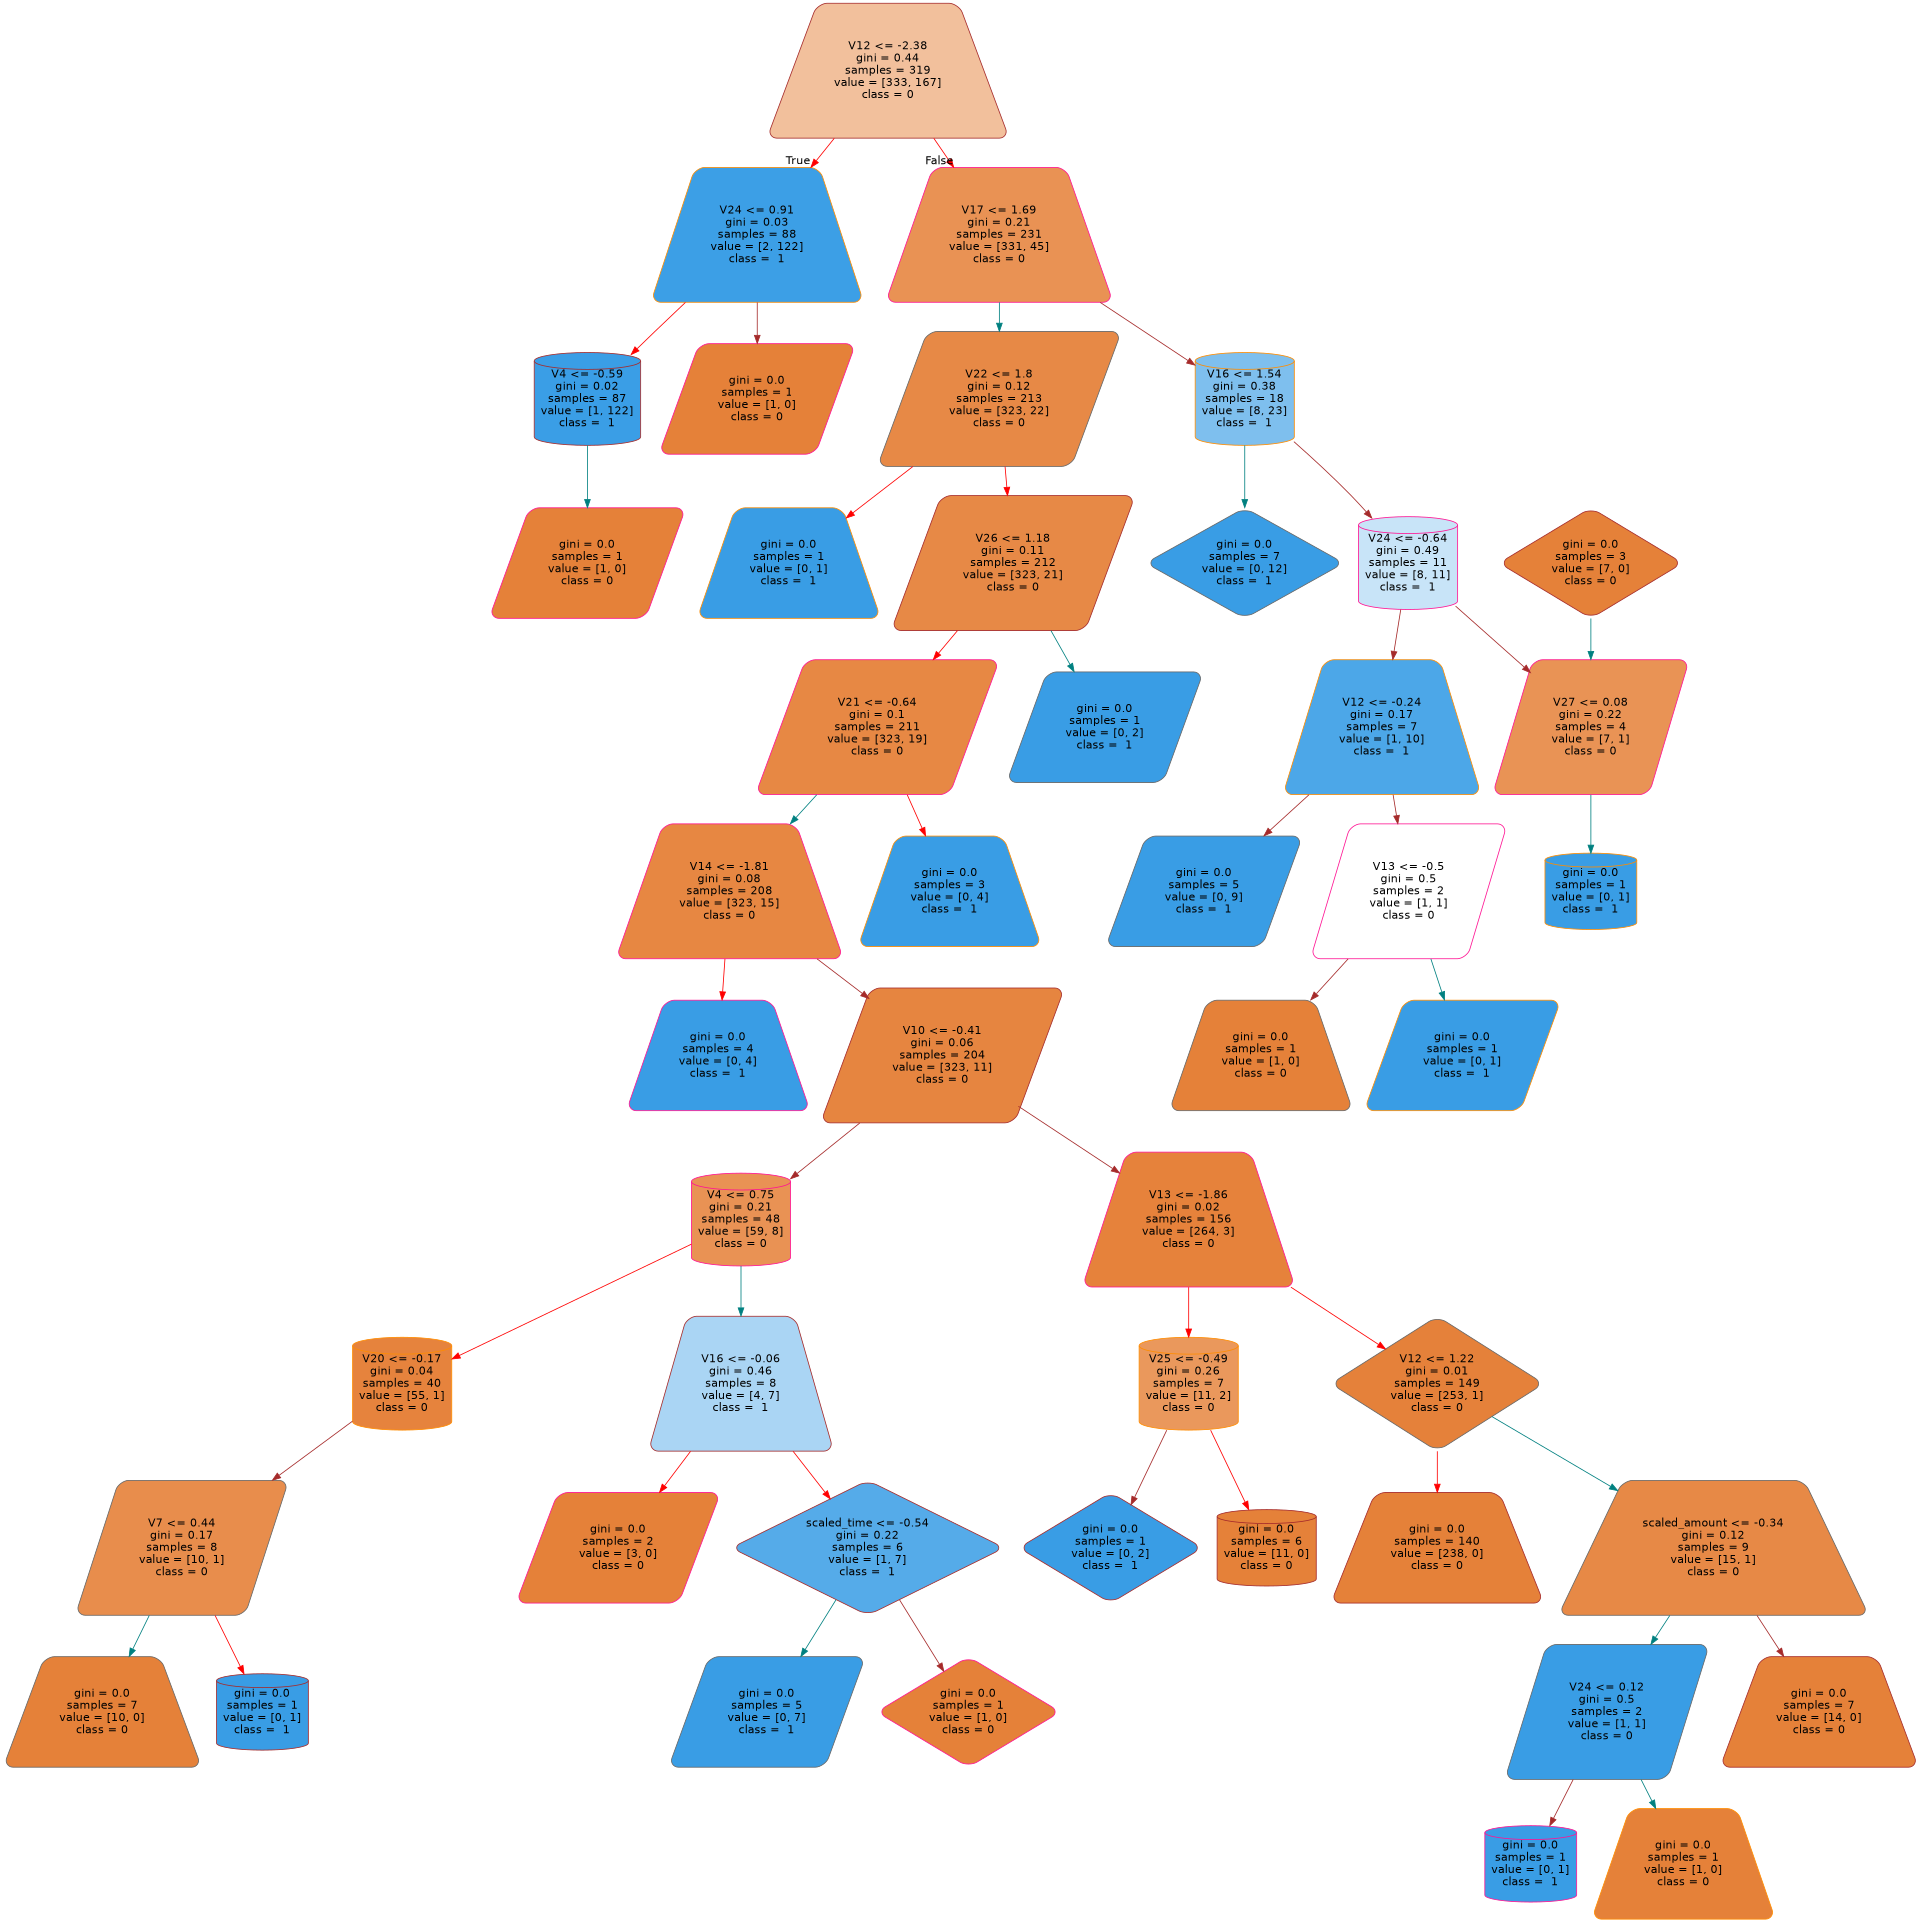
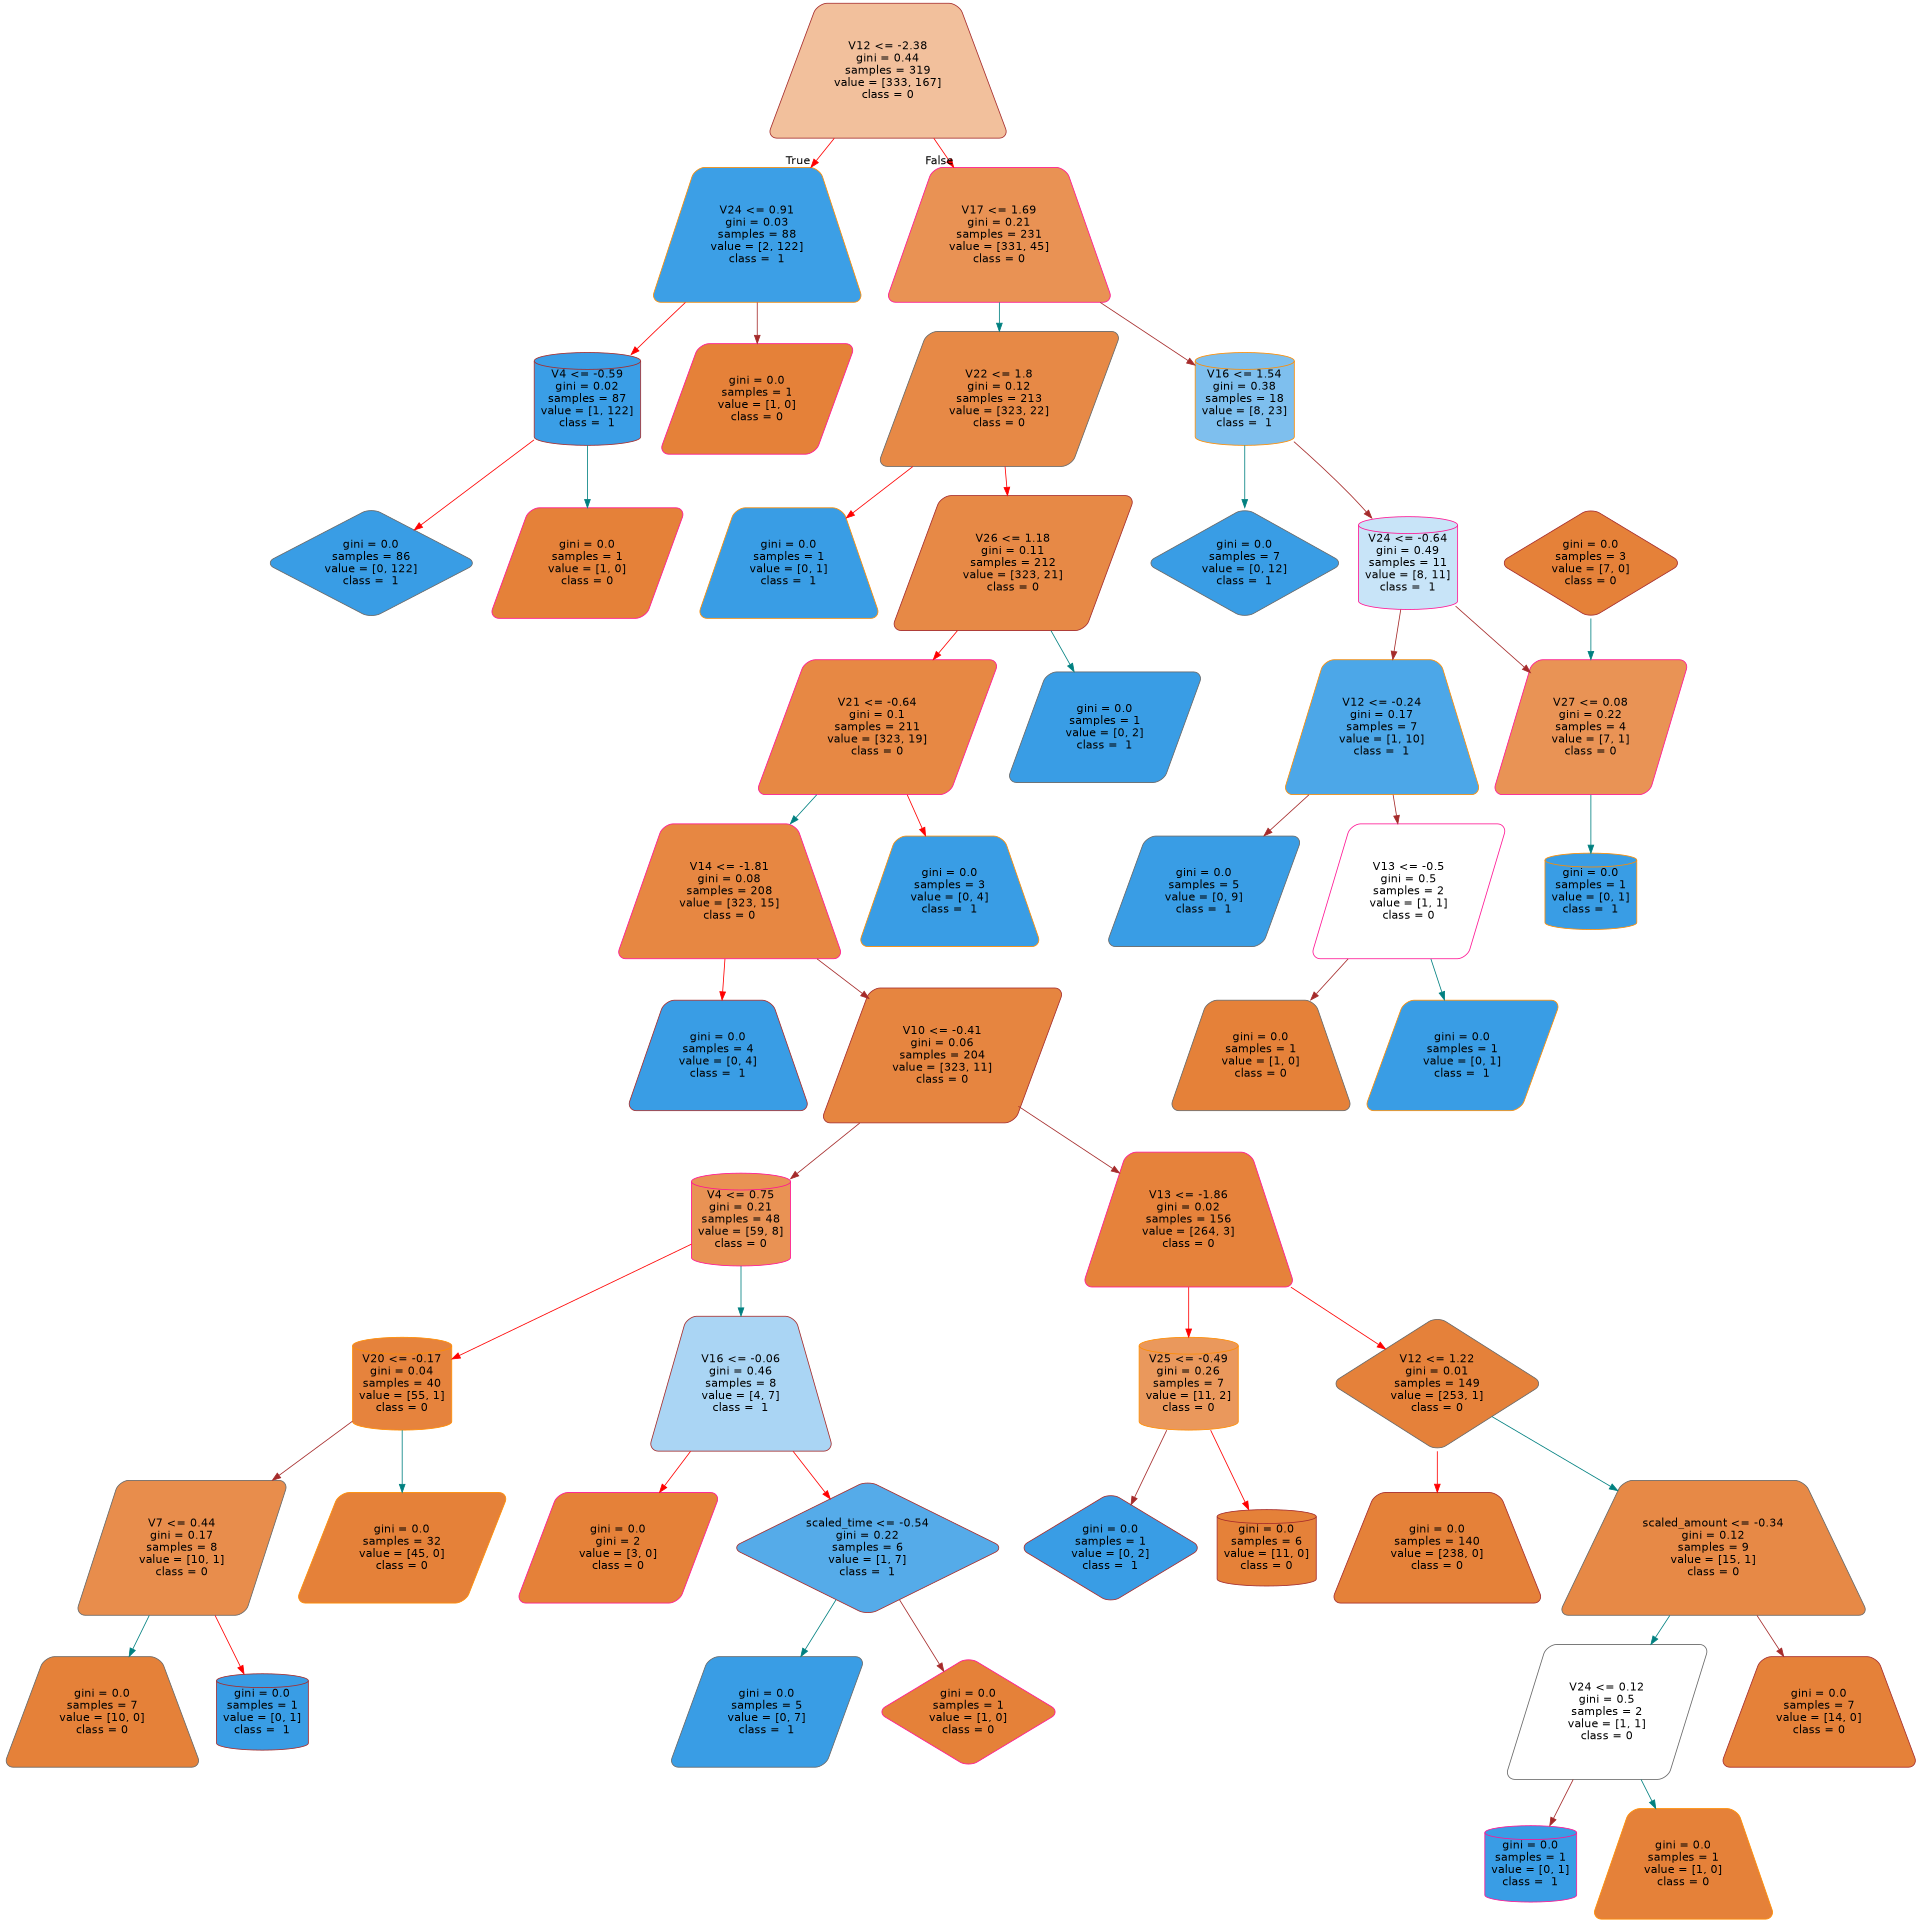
none -> (371, 563)
(718, 1055) -> (718, 1055)
none -> (402, 1548)
(618, 1548) -> (618, 1548)
(1607, 1712) -> (1607, 1712)
